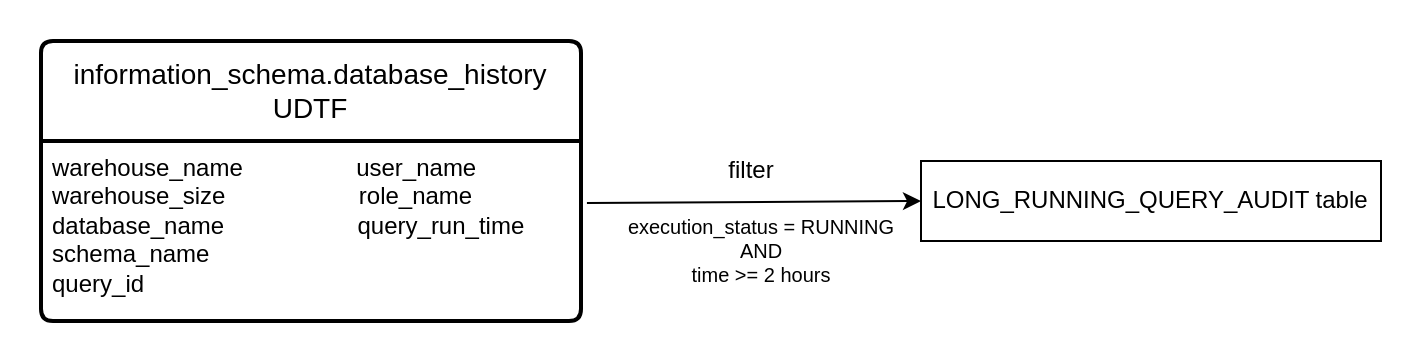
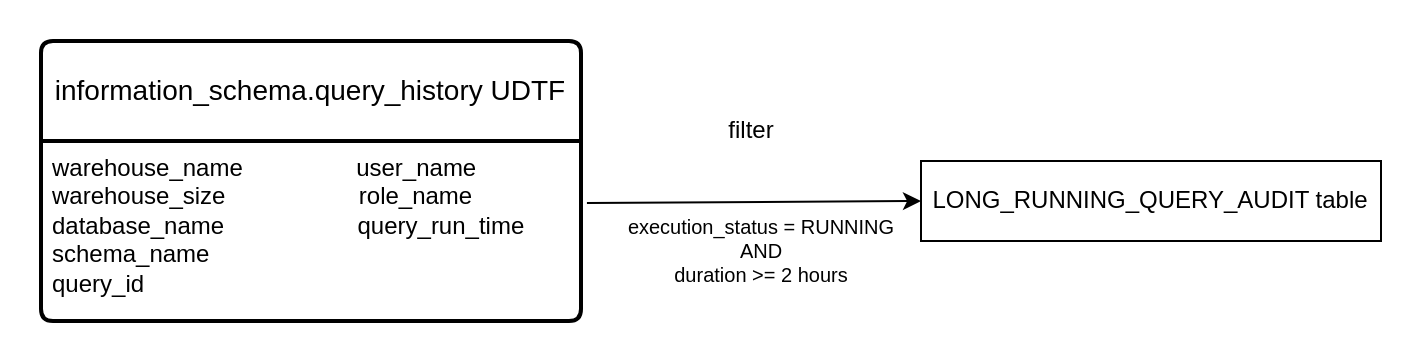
(311, 91) -> (311, 91)
(751, 171) -> (751, 131)
(762, 251) -> (762, 251)
